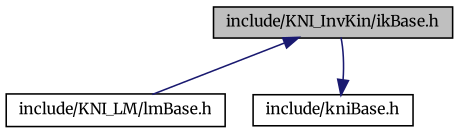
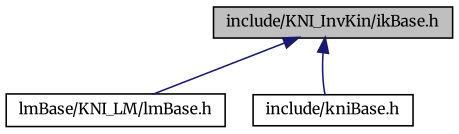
(343, 59) -> (323, 74)
(116, 110) -> (116, 110)
